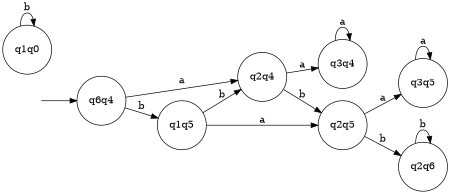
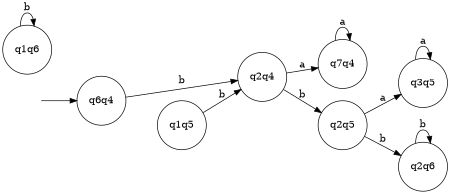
(27, 50) -> (27, 50)
(343, 64) -> (343, 64)
(182, 81) -> (182, 81)
(138, 112) -> none
(259, 125) -> none
